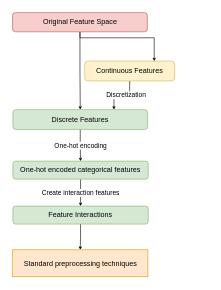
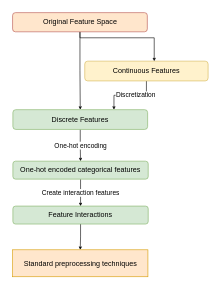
(80, 22) -> (80, 22)
(130, 71) -> (147, 71)
